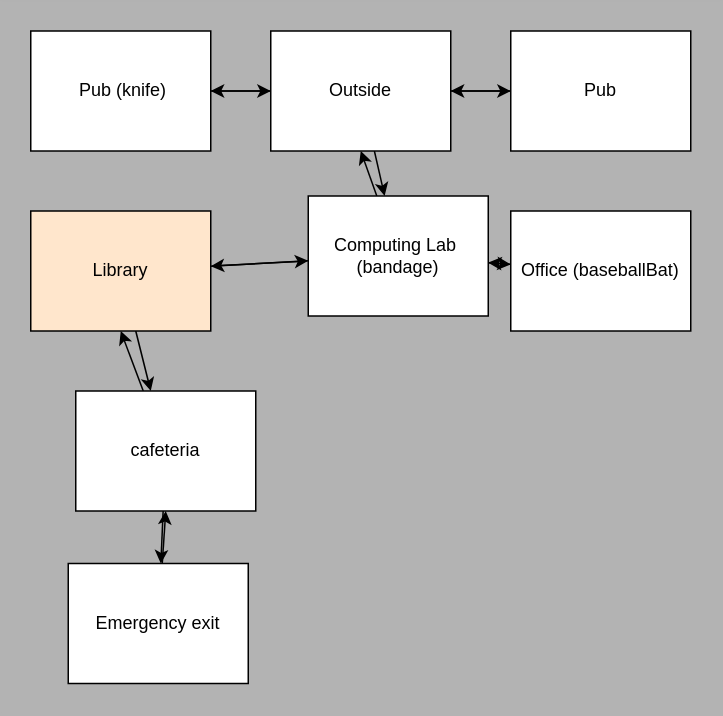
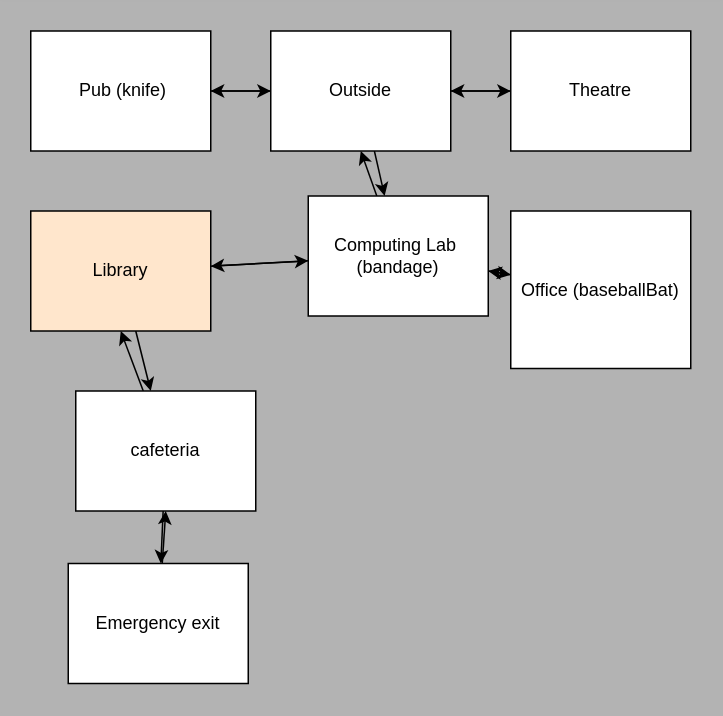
(601, 91) -> (601, 91)
(601, 271) -> (601, 290)
